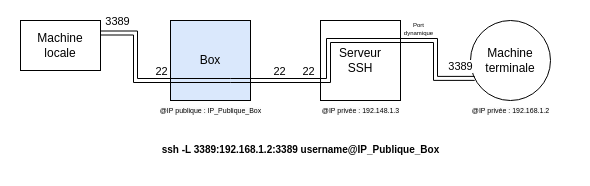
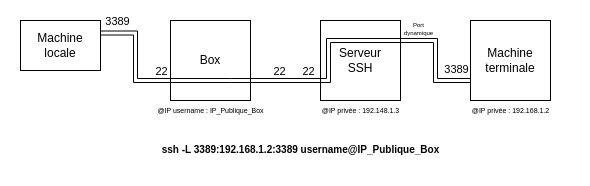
(211, 61) -> (211, 61)
(511, 61) -> (511, 61)
(211, 112) -> (211, 112)
